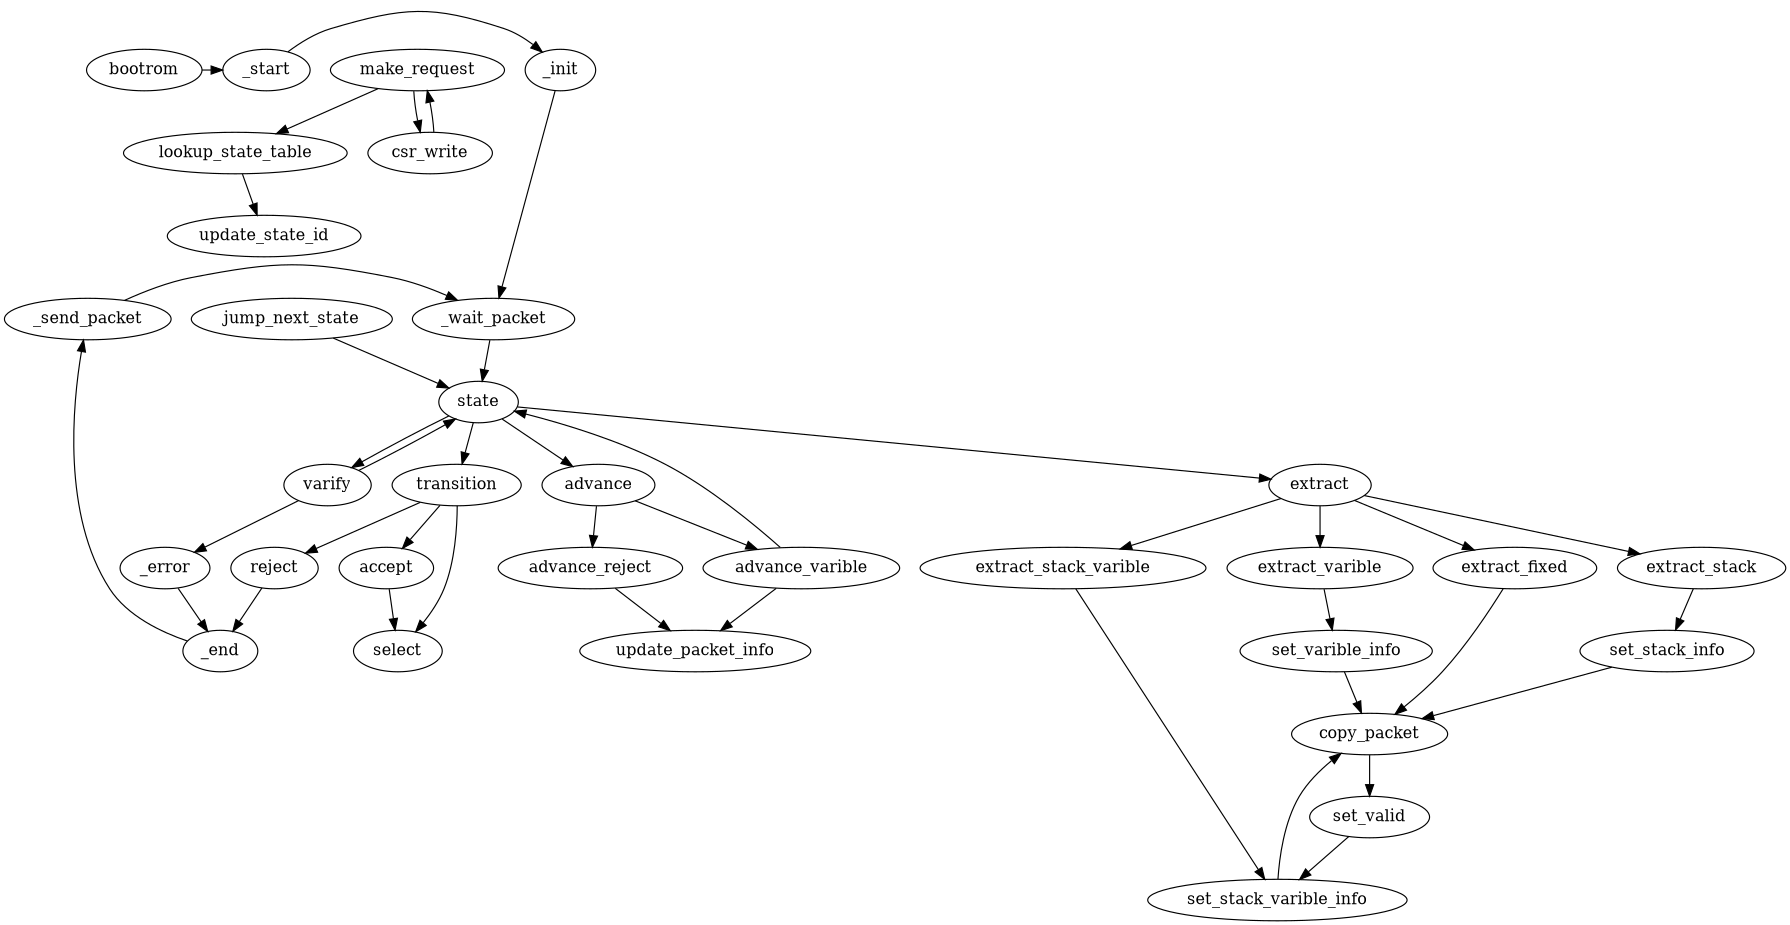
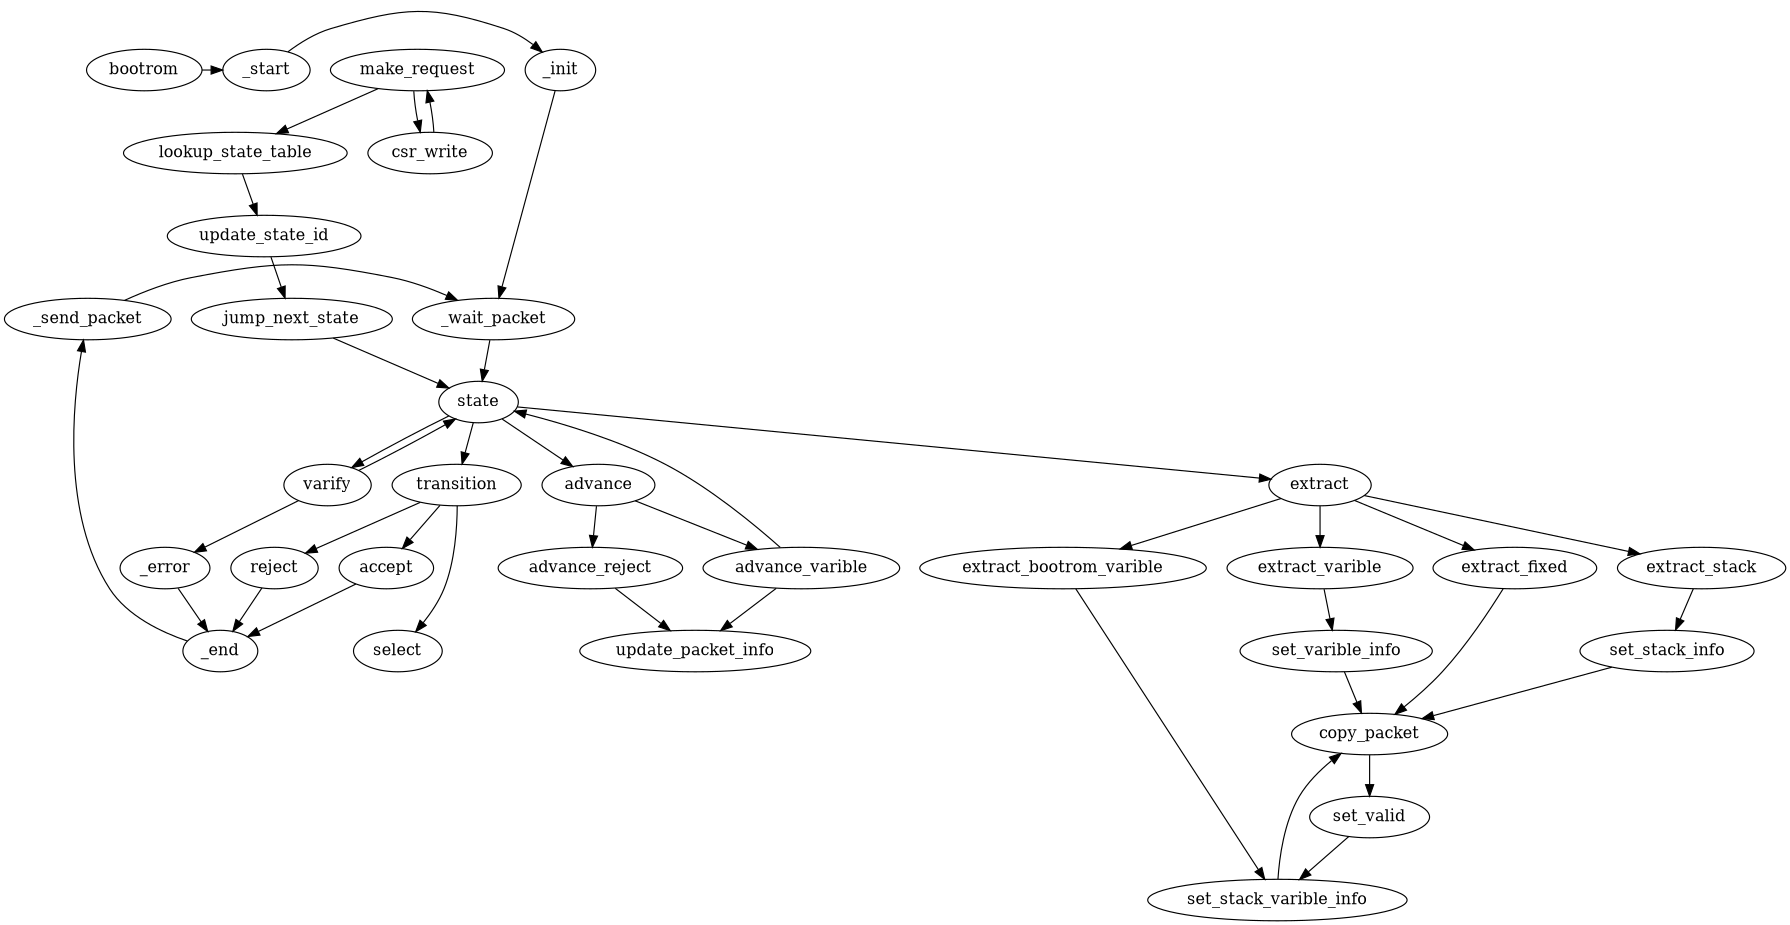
none -> (276, 273)
(1063, 568) -> (1063, 568)
(391, 604) -> (307, 608)
